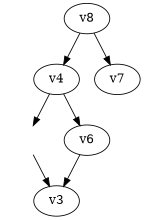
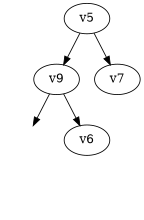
(87, 19) -> (87, 19)
(57, 79) -> (57, 79)
(57, 201) -> none
